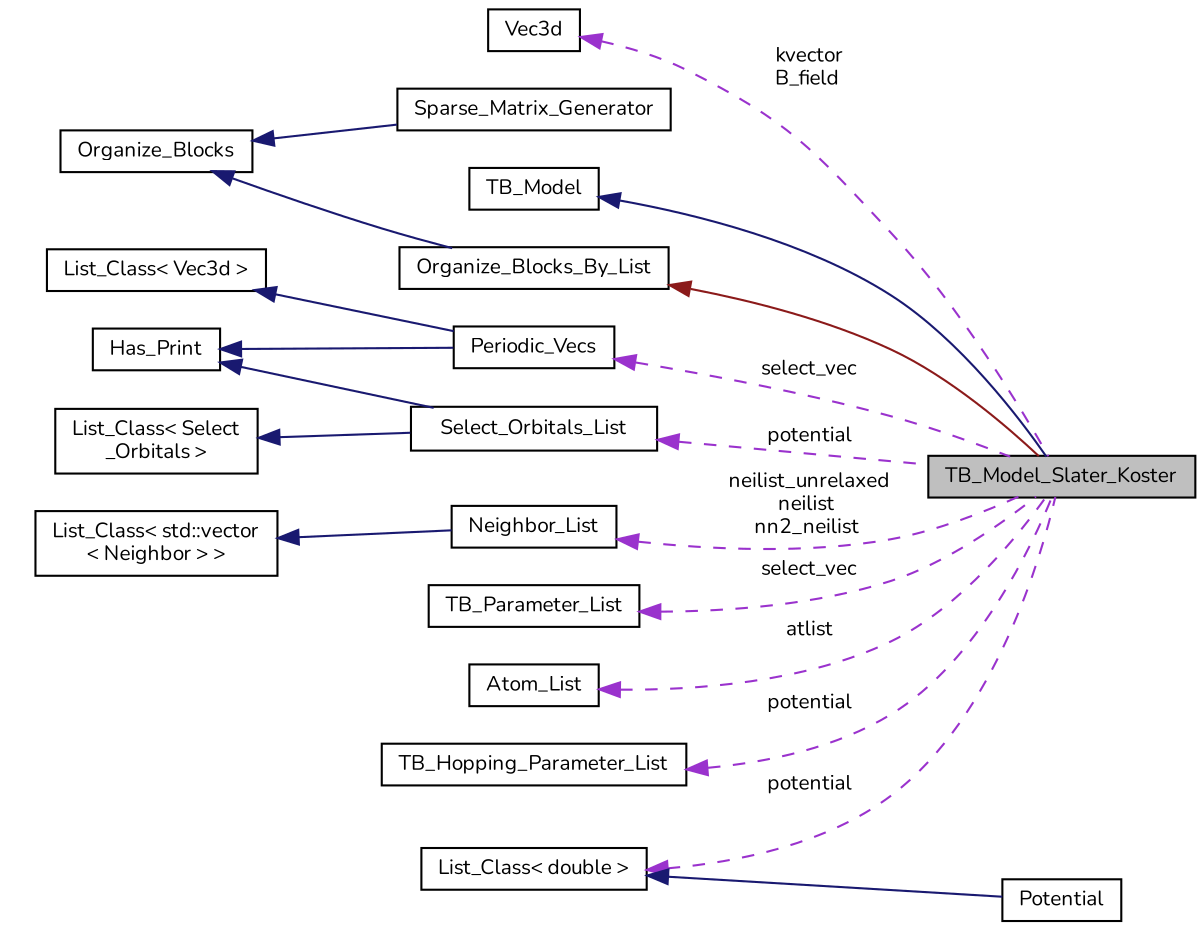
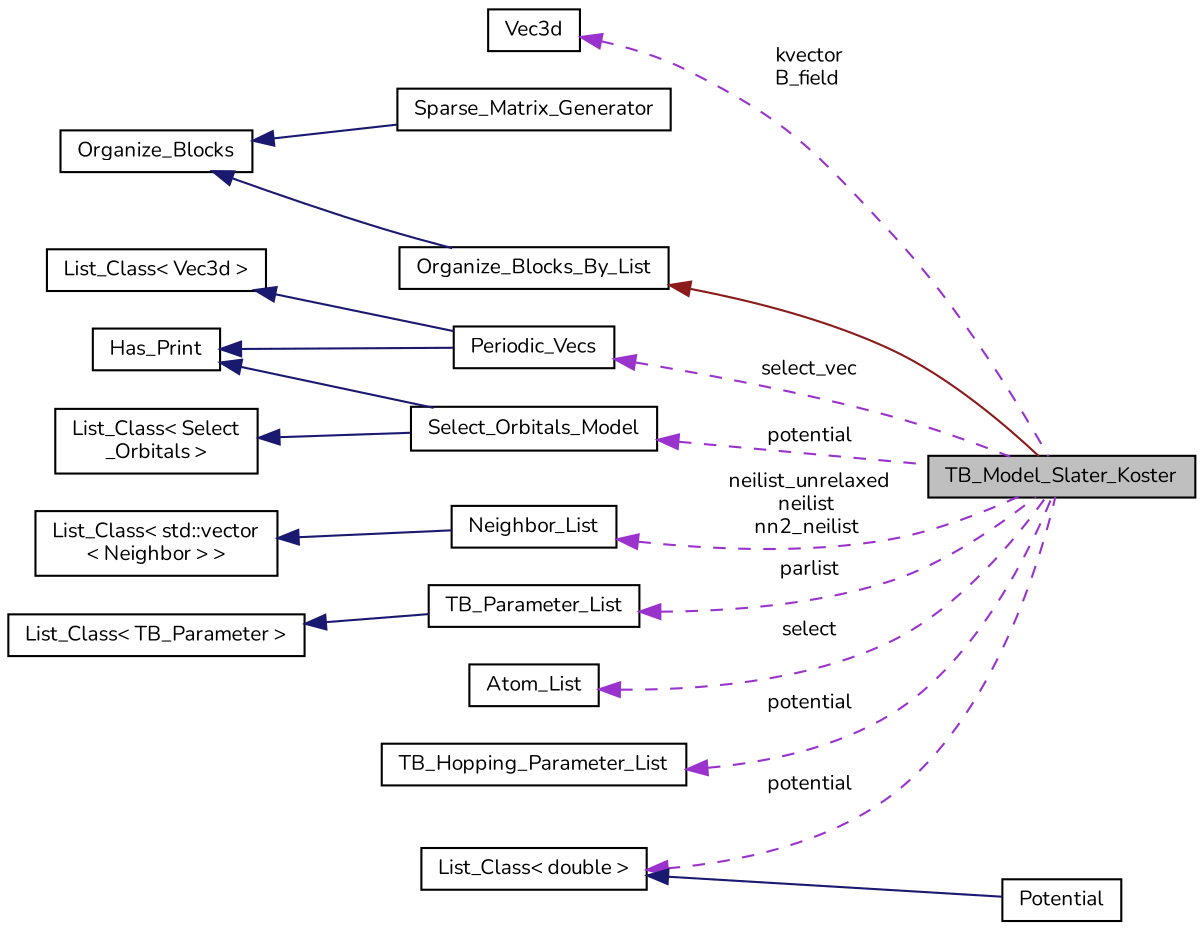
(534, 189) -> none
(534, 429) -> (534, 429)
(807, 570) -> (807, 570)
(807, 630) -> (807, 630)
none -> (156, 635)
